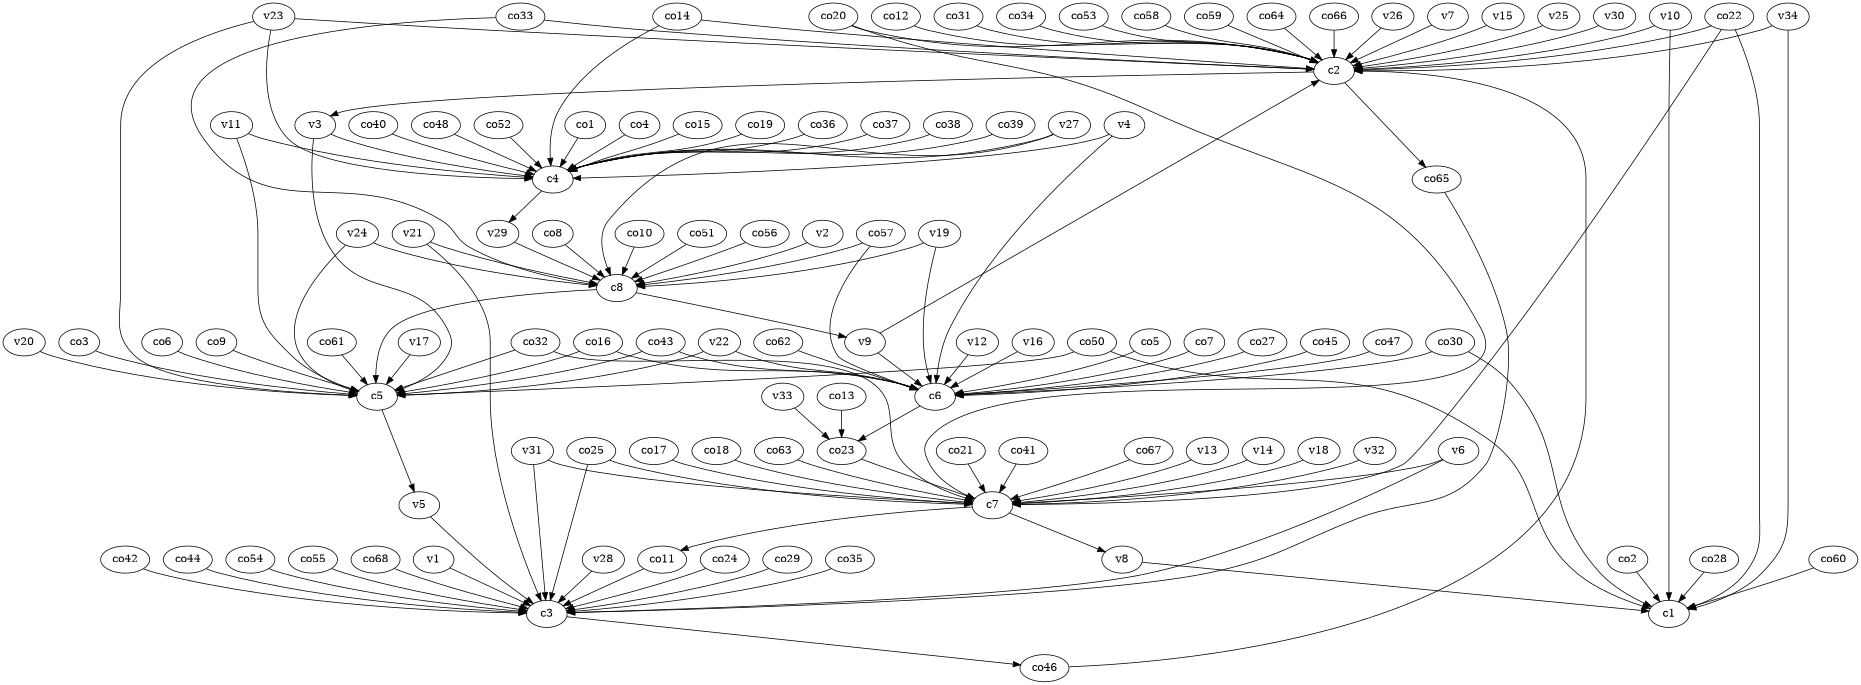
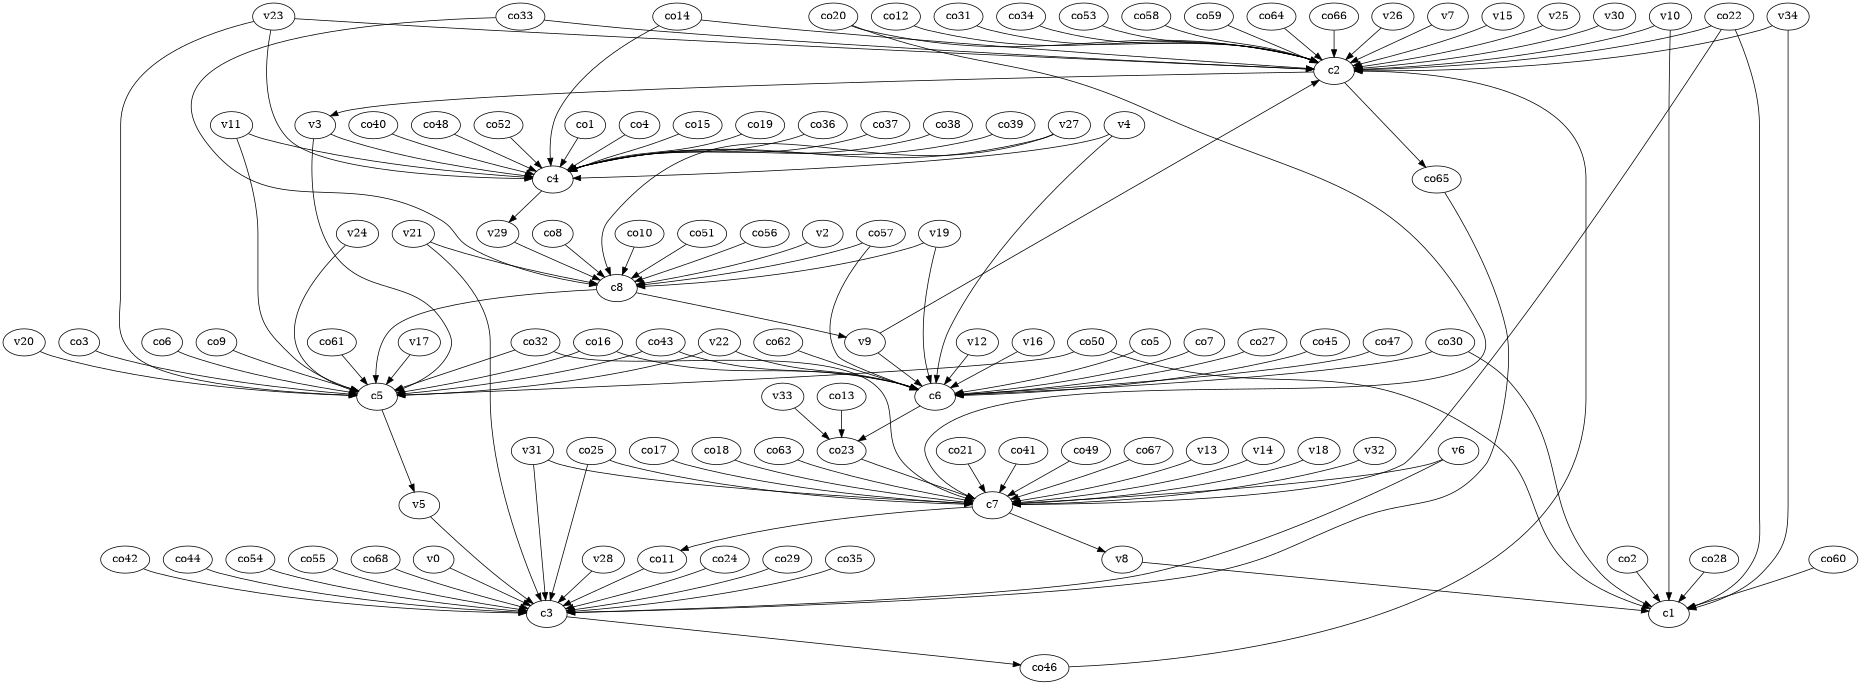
(480, 270) -> none
none -> (1086, 451)
(434, 560) -> (434, 560)
